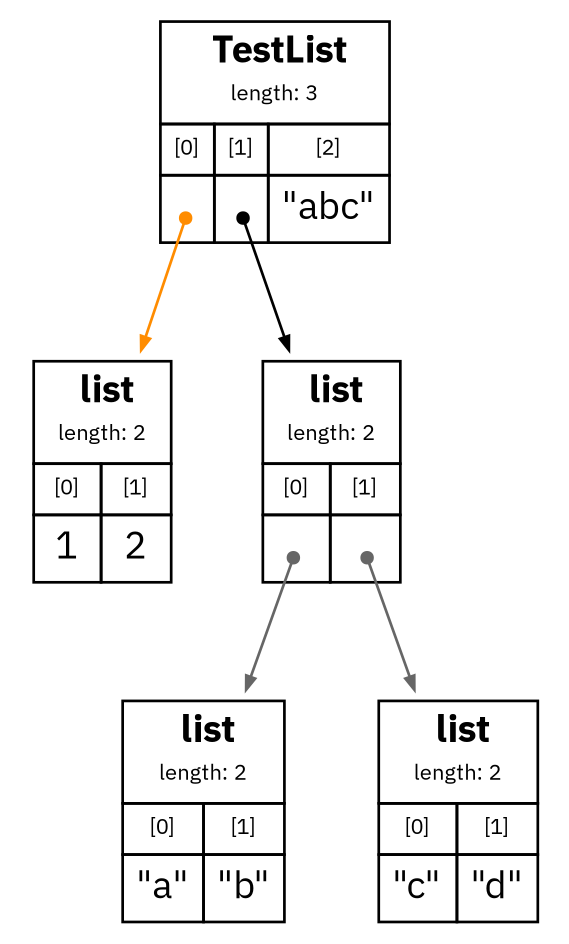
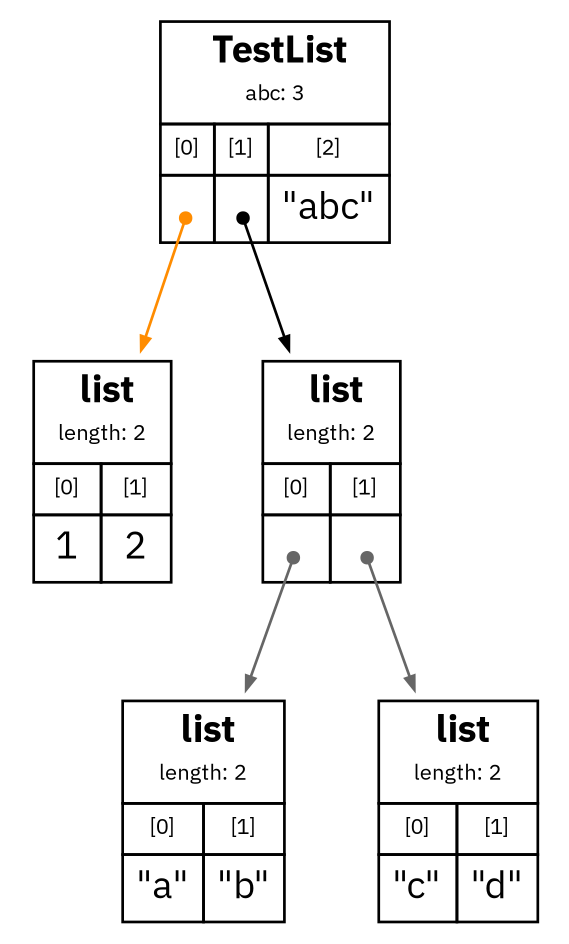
(275, 94) -> (275, 94)
